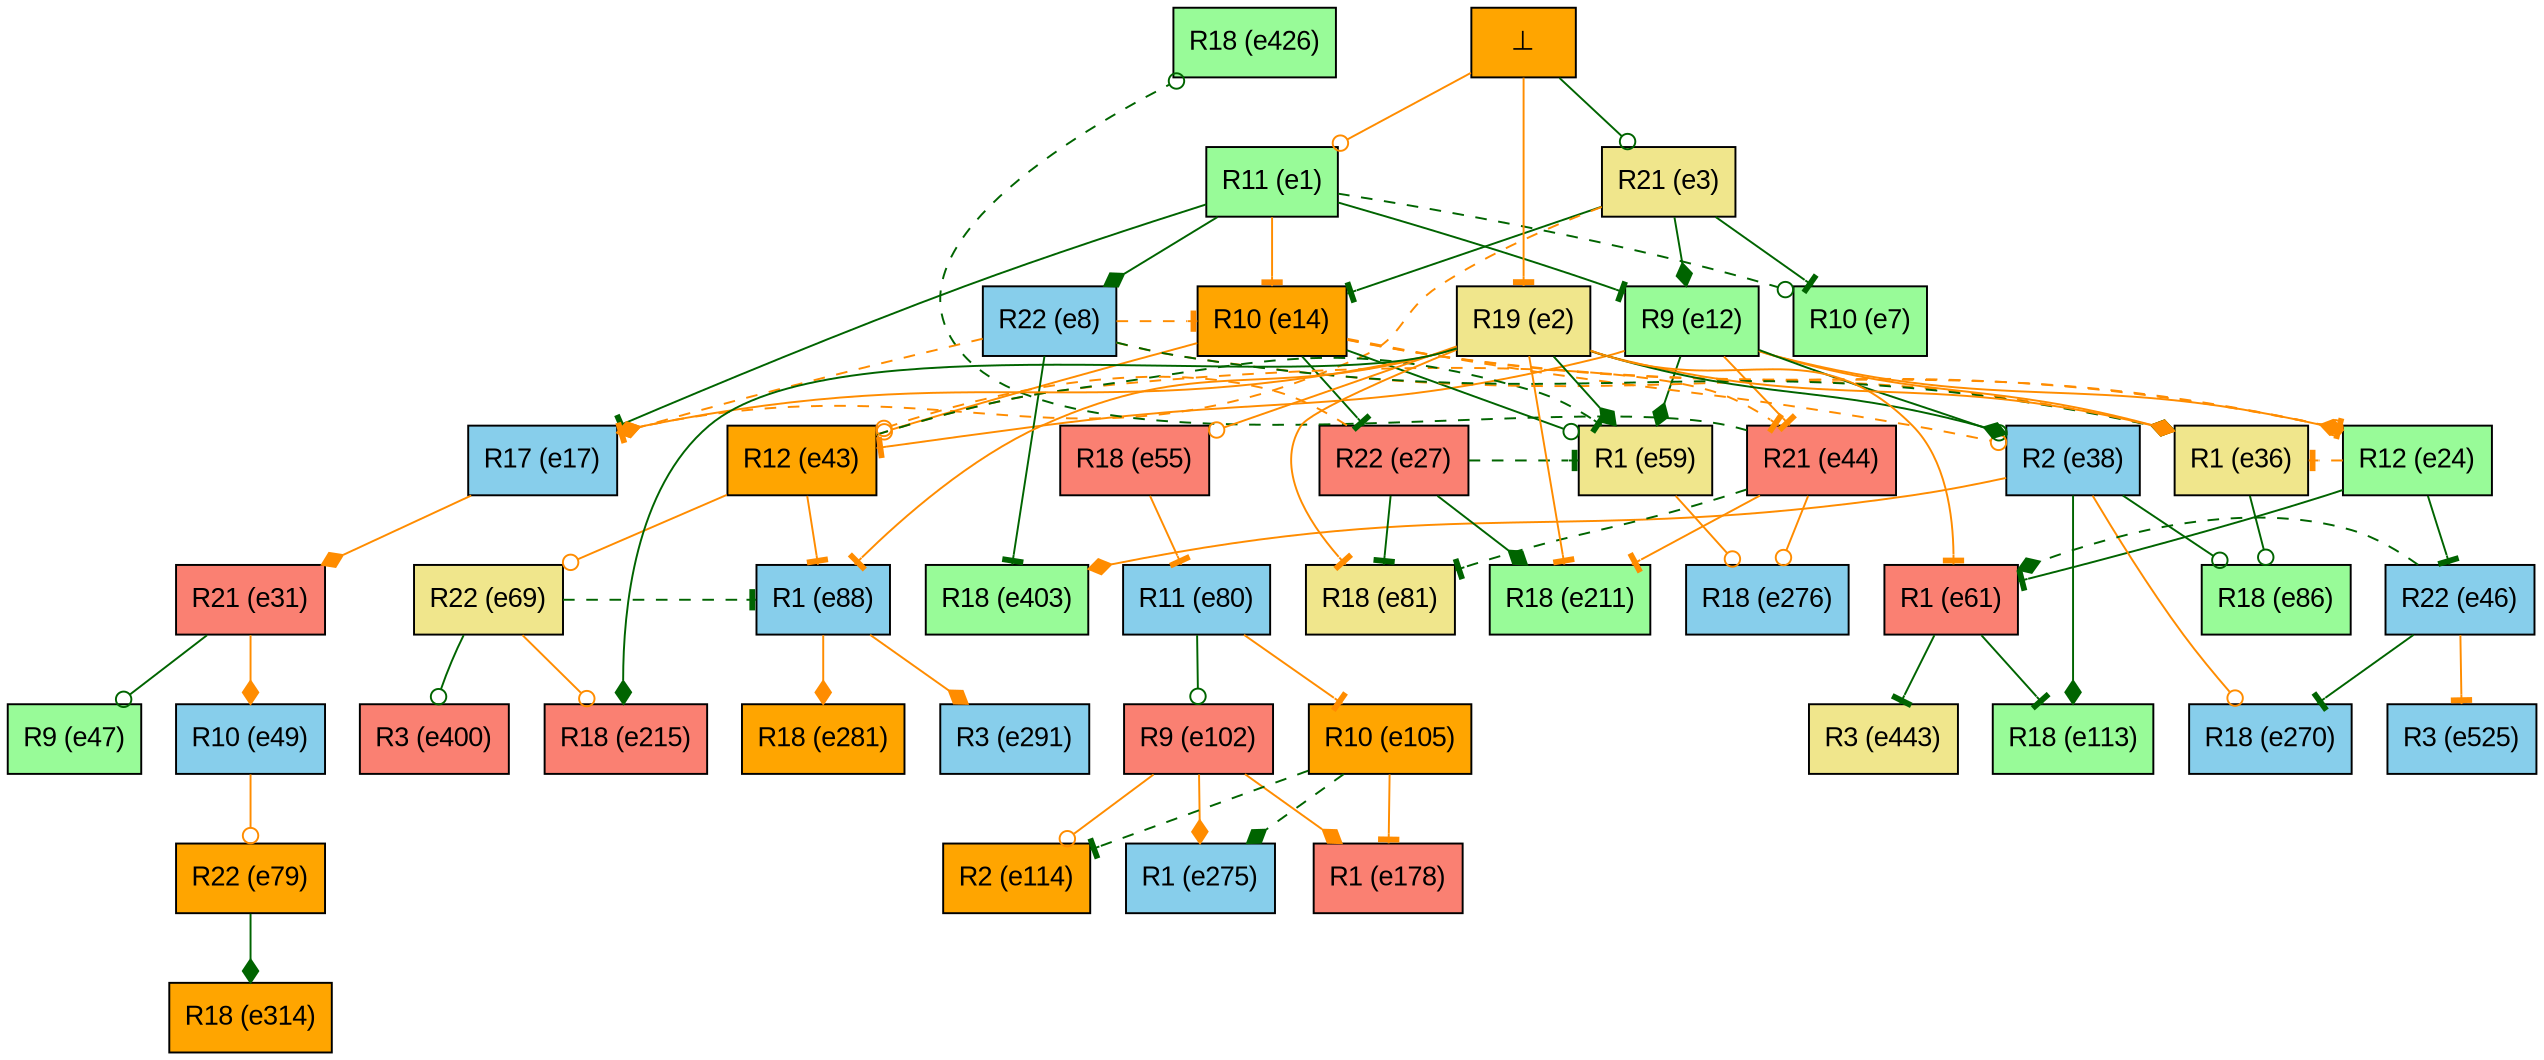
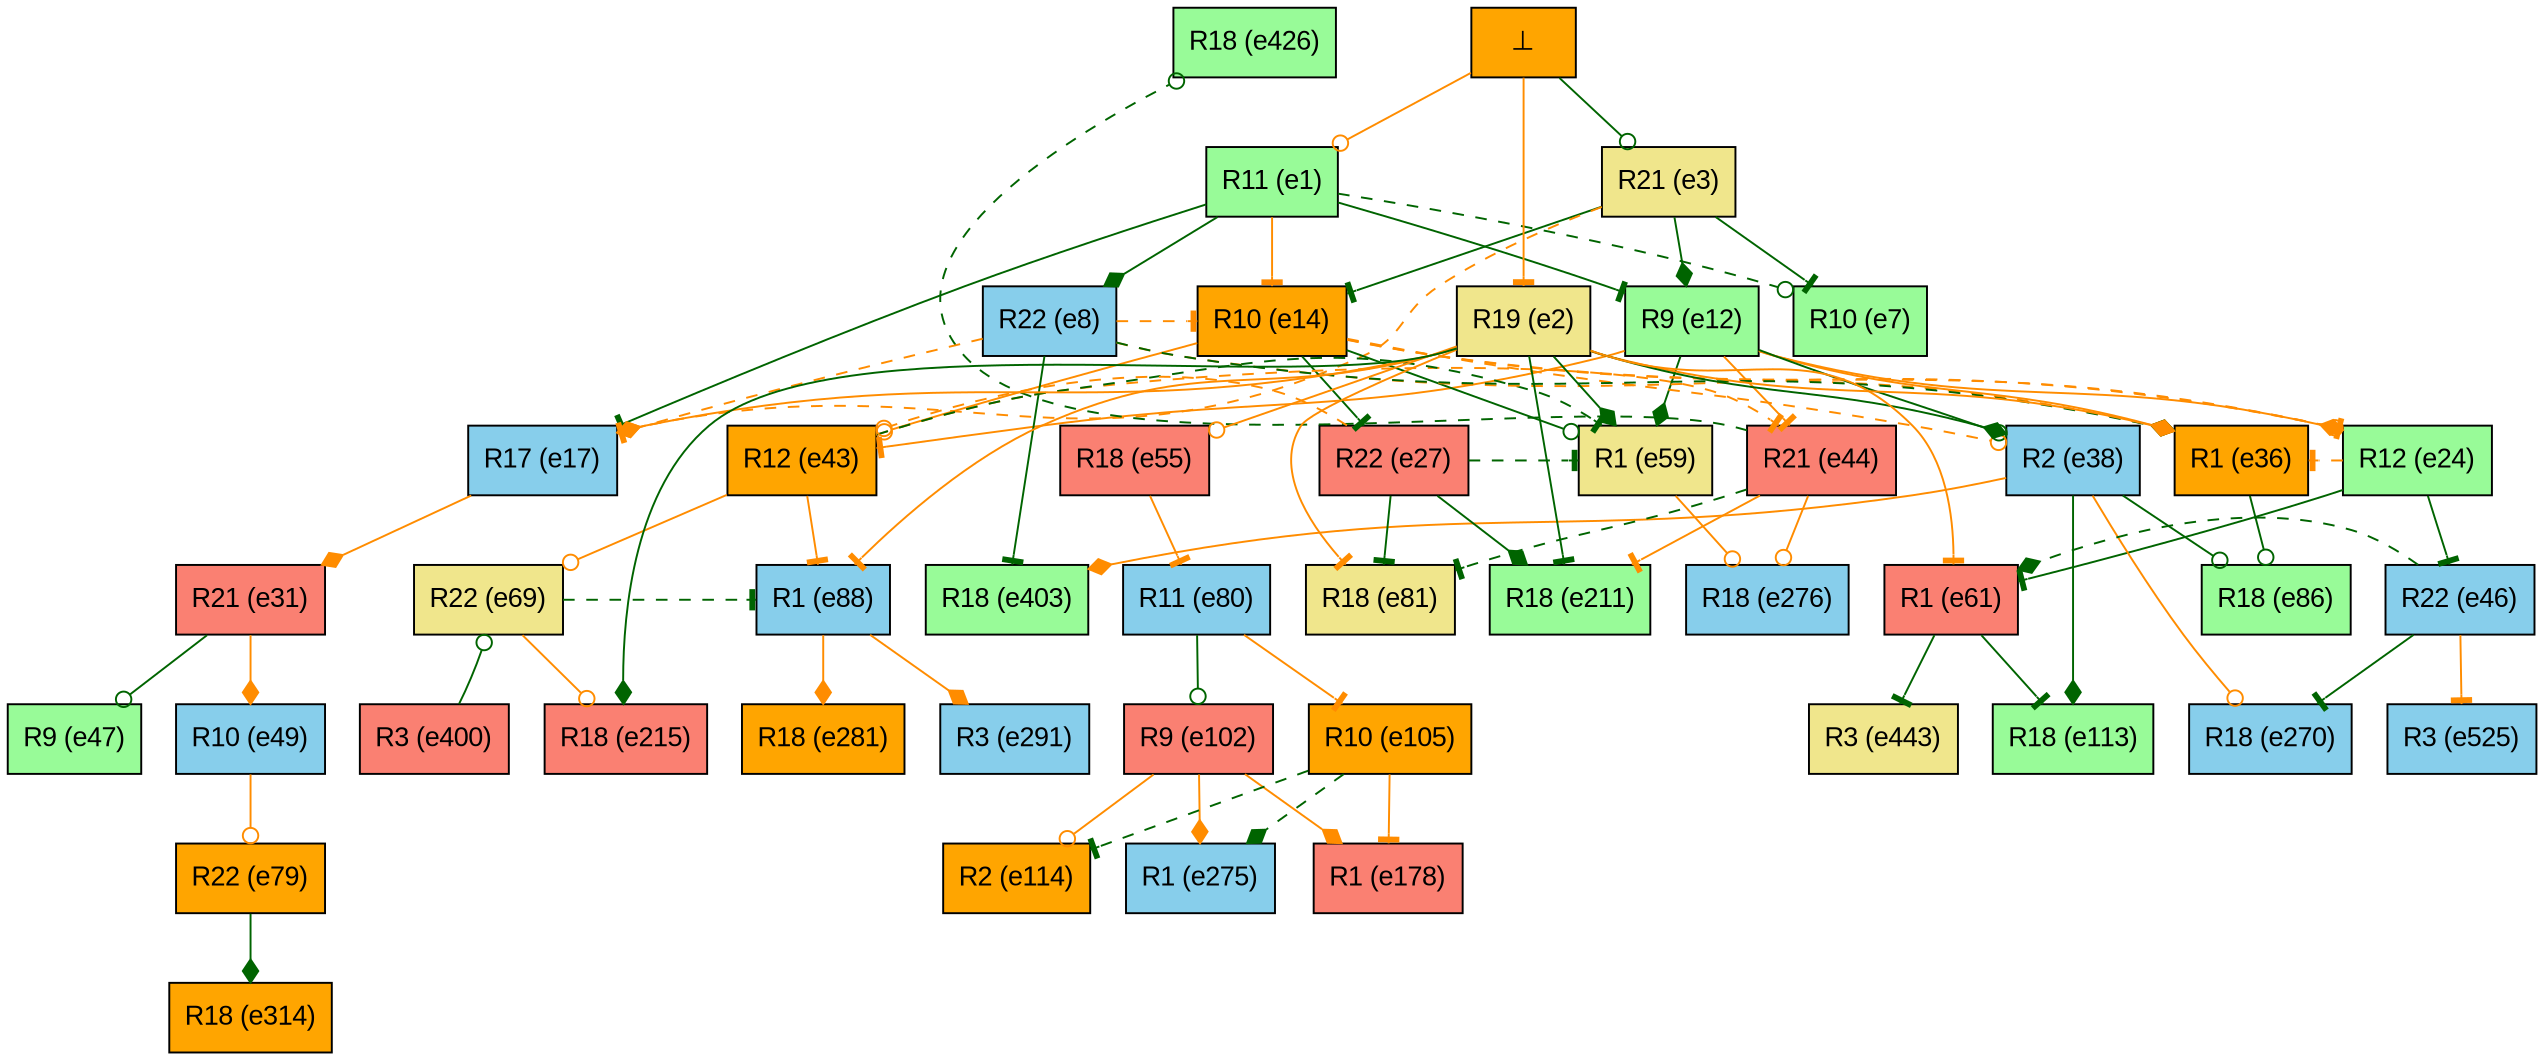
(1544, 446) -> (1544, 446)
(2241, 460) -> (2241, 460)
(452, 662) -> (471, 677)
